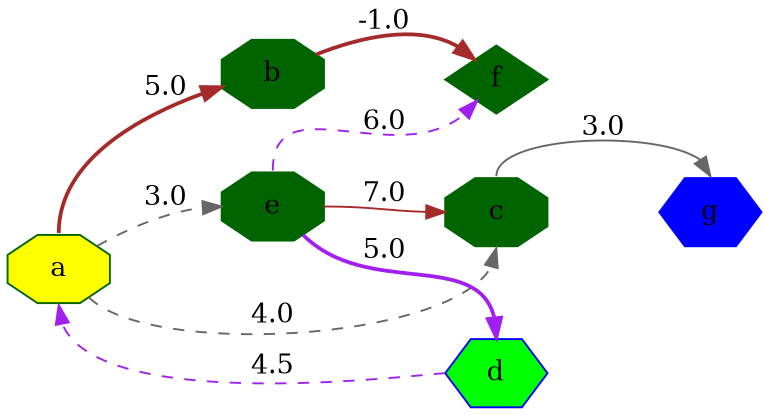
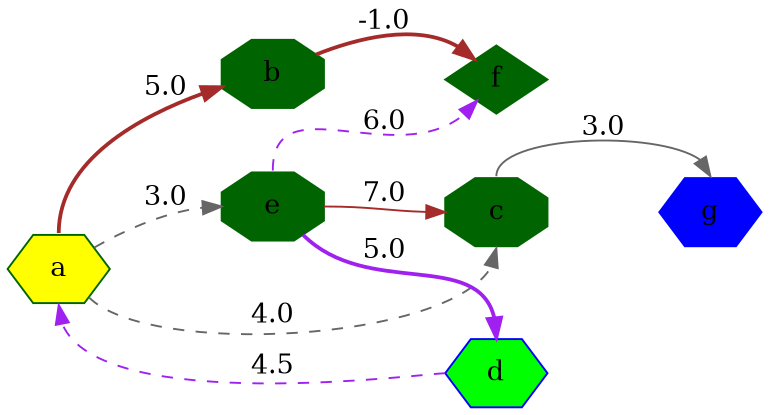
(59, 269) -> (59, 269)
